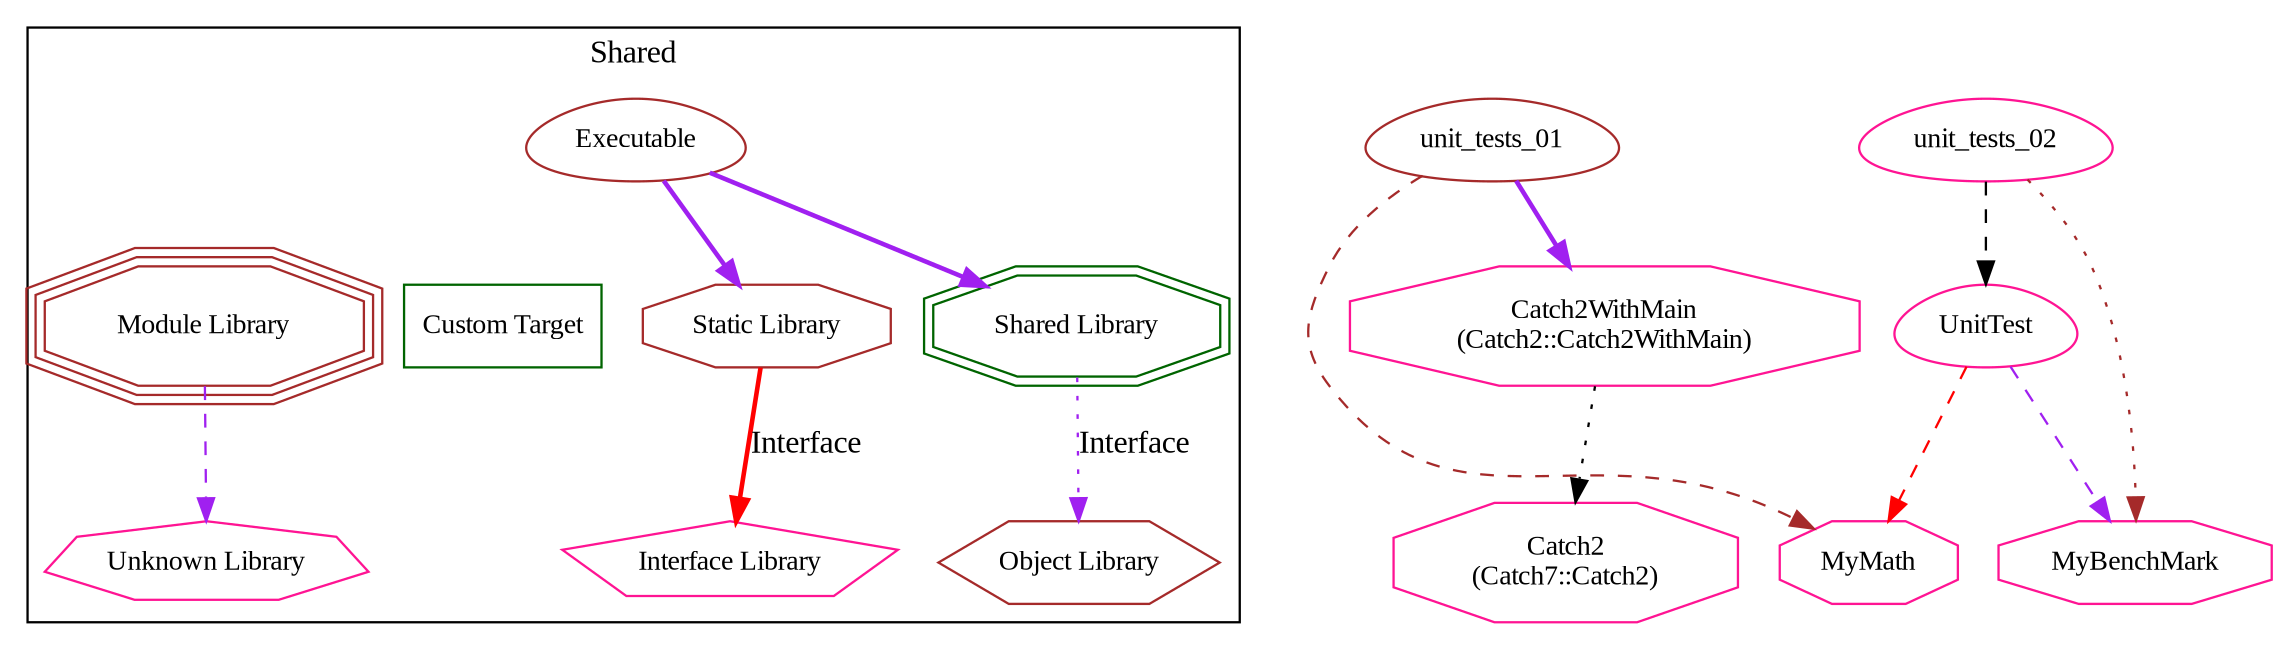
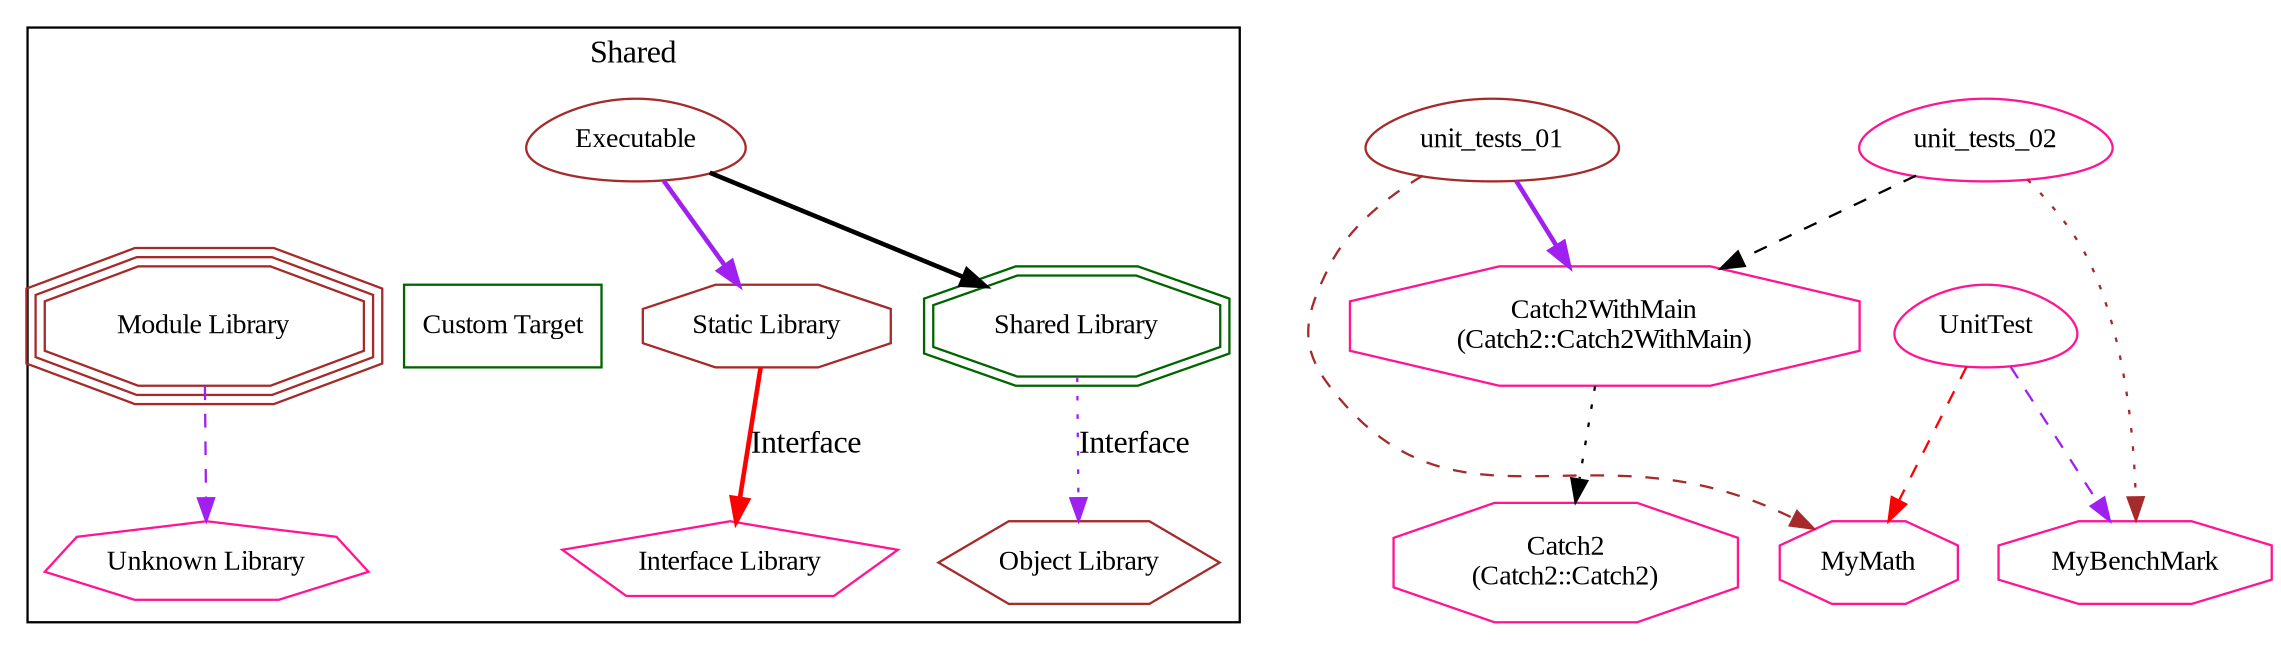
(1986, 222) -> (1829, 217)
(837, 225) -> (837, 225)
(1566, 563) -> (1566, 563)
